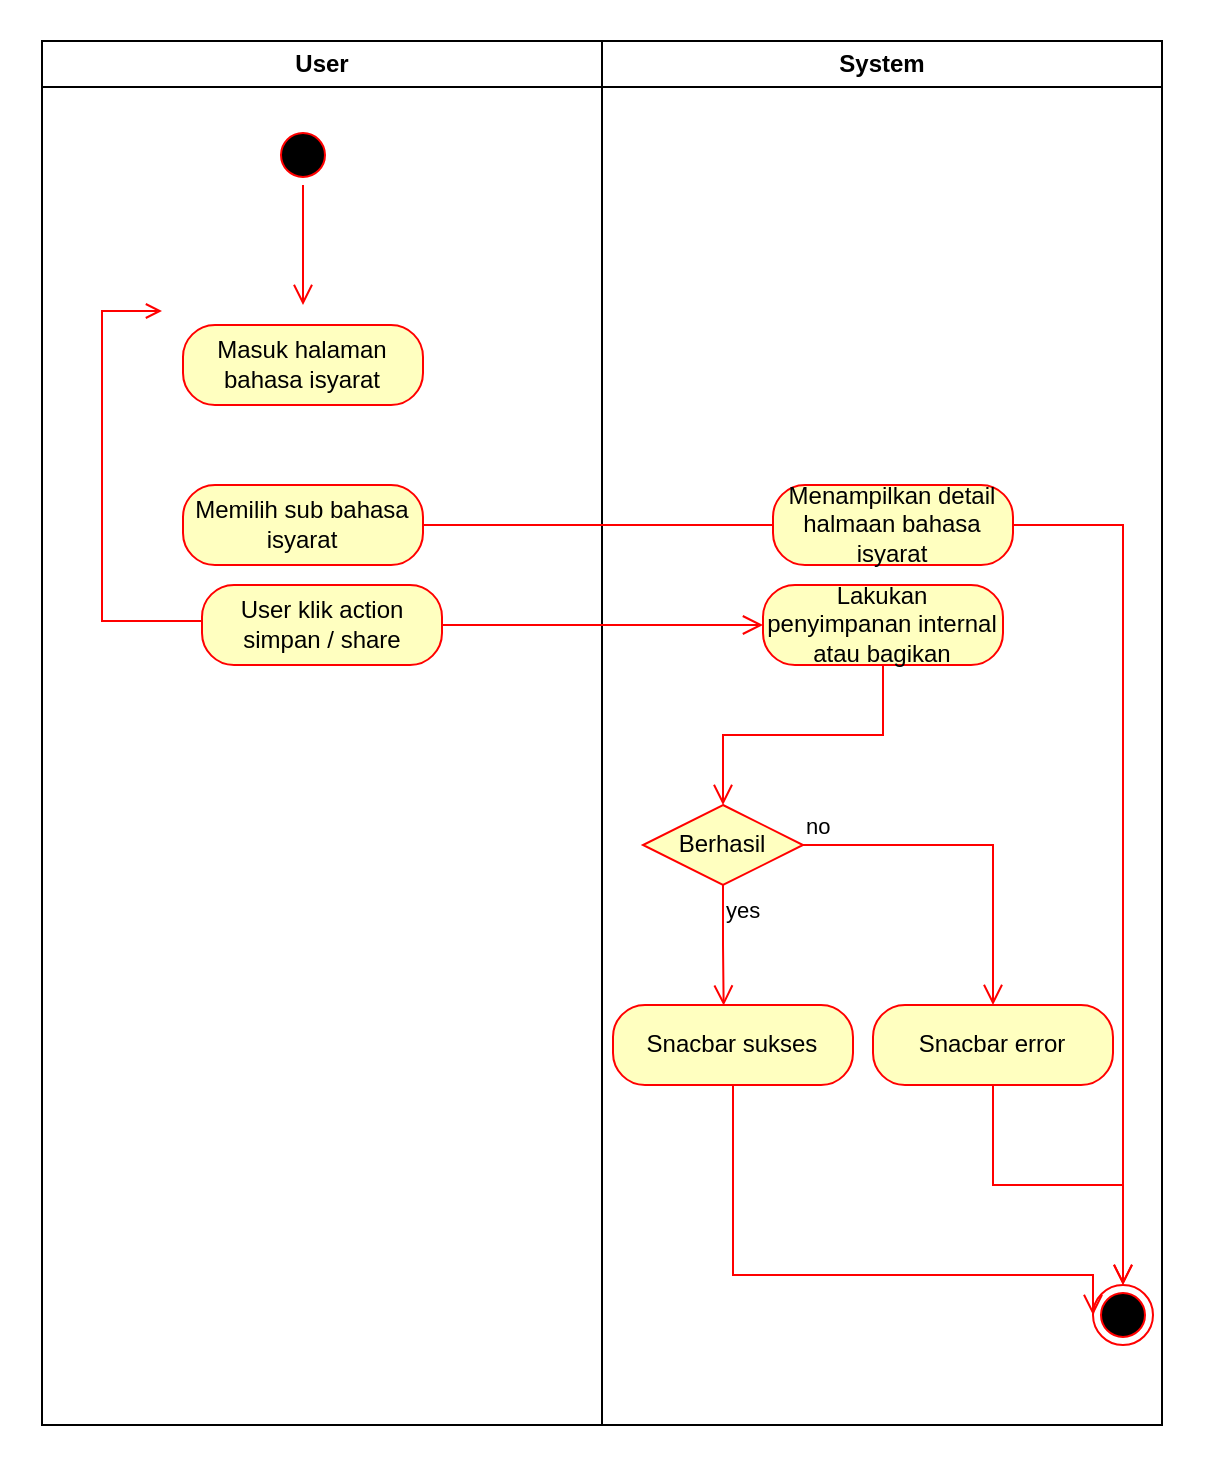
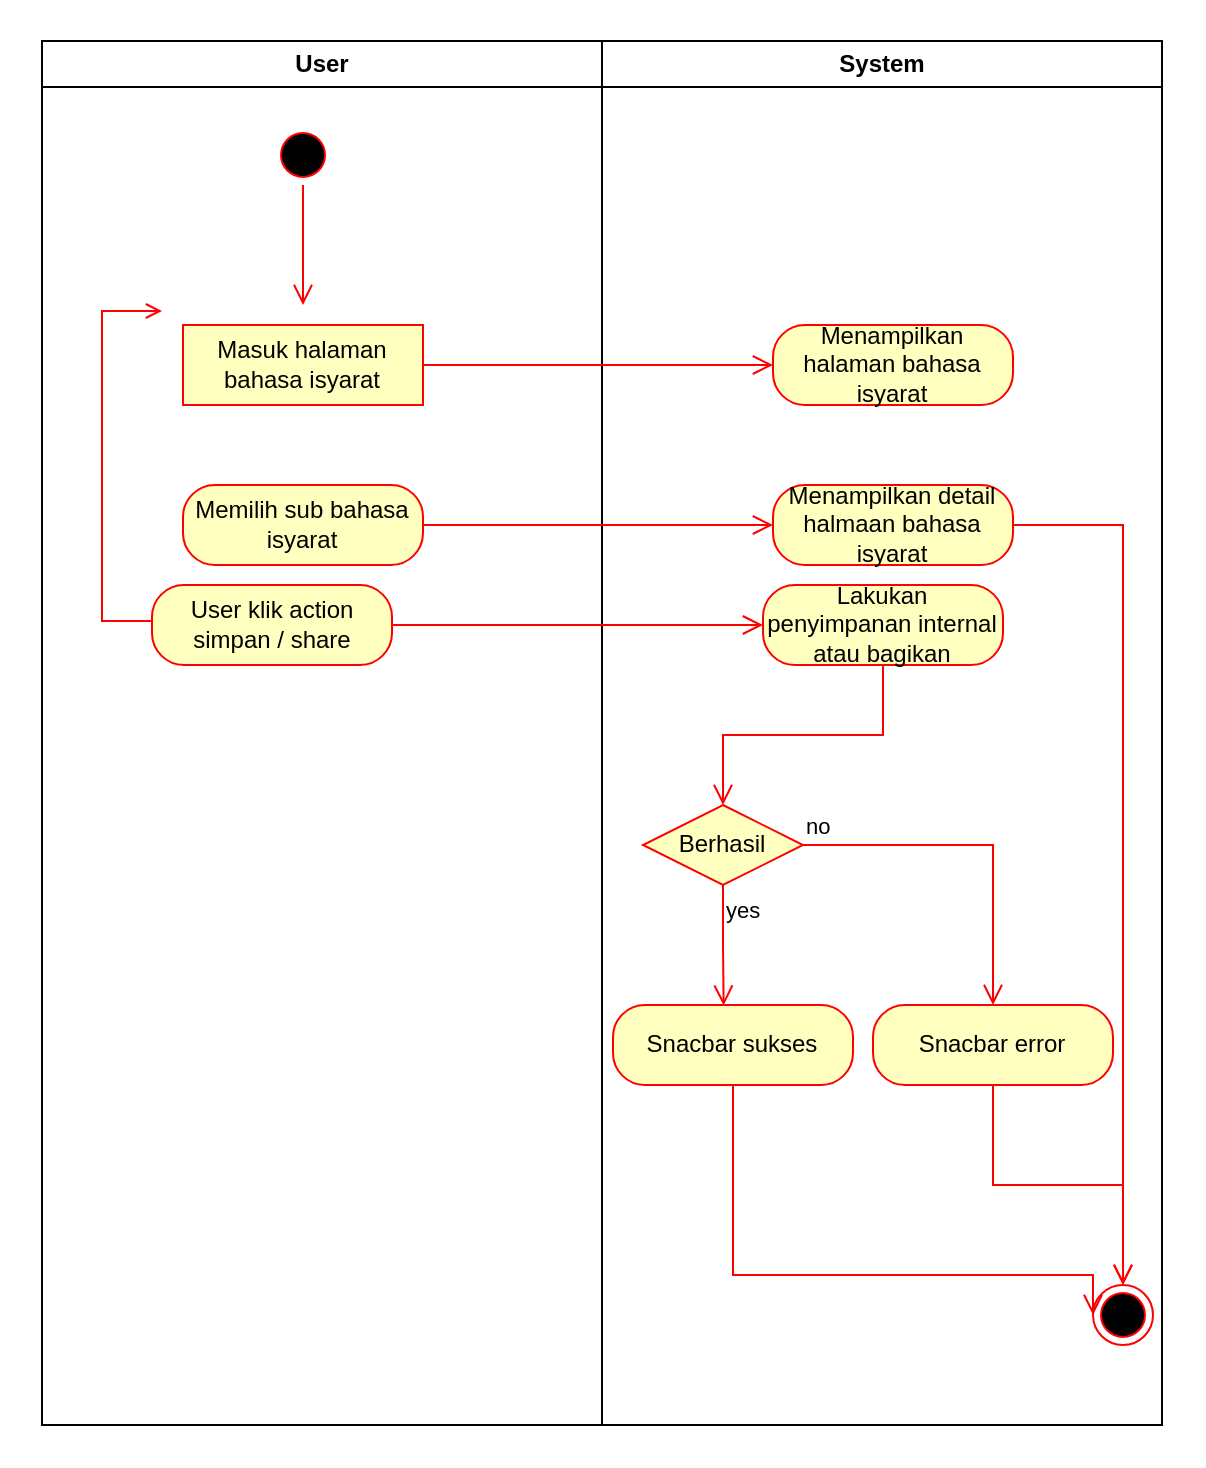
(303, 365) -> (303, 365)
none -> (510, 365)
none -> (893, 365)
(766, 525) -> (765, 525)
(322, 625) -> (272, 625)
